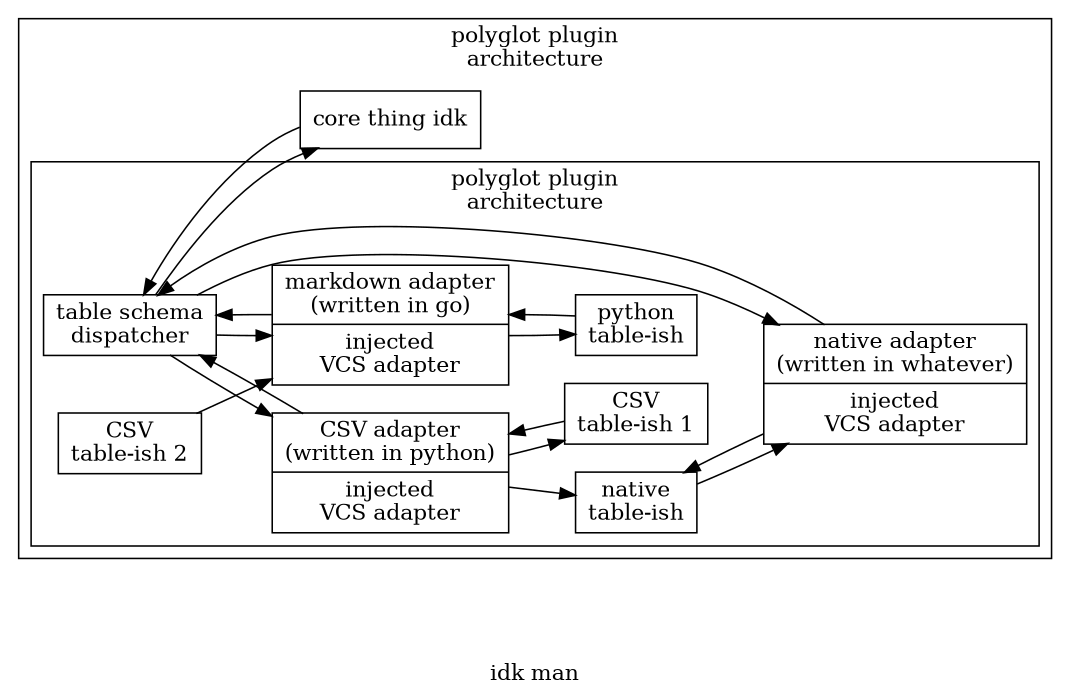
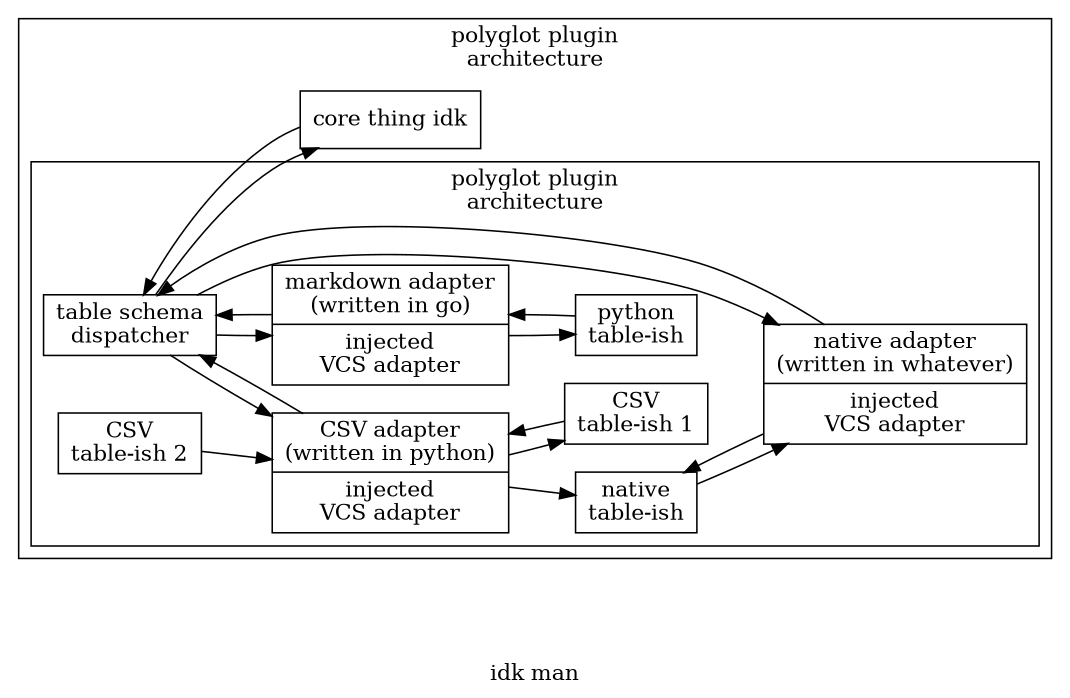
(225, 400) -> (229, 455)
